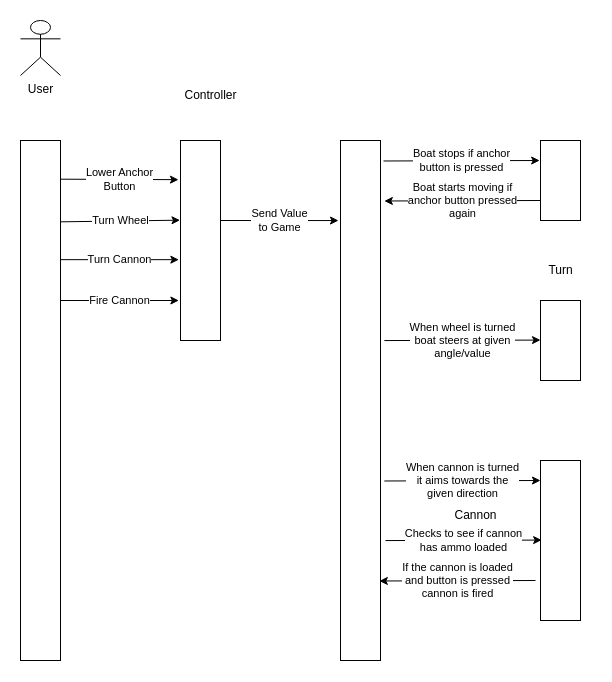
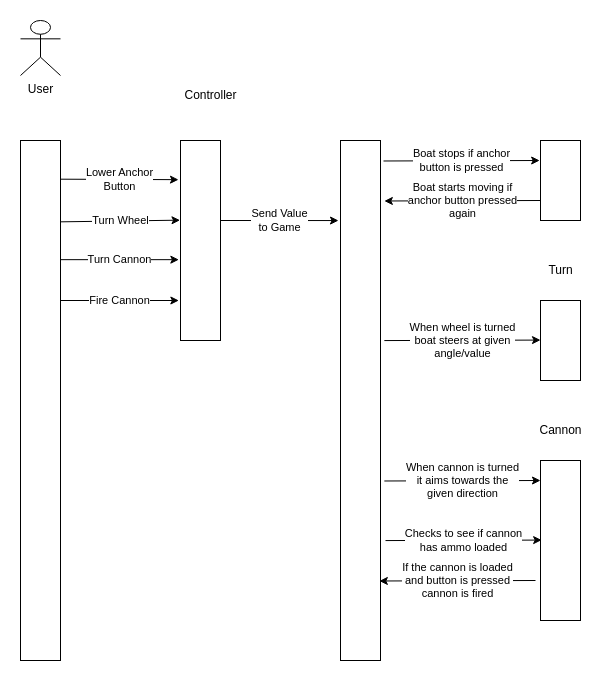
(476, 516) -> (561, 431)
